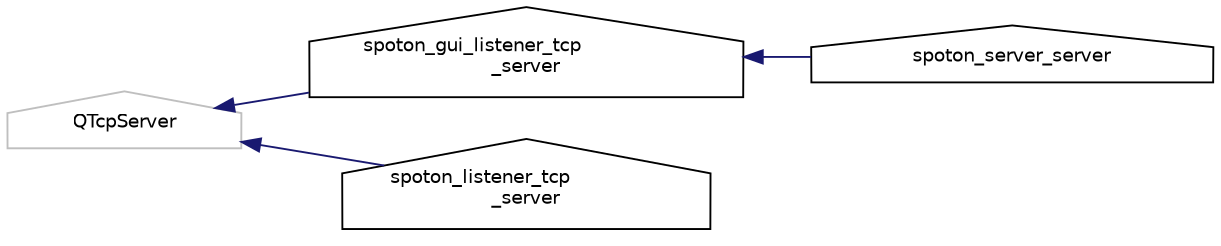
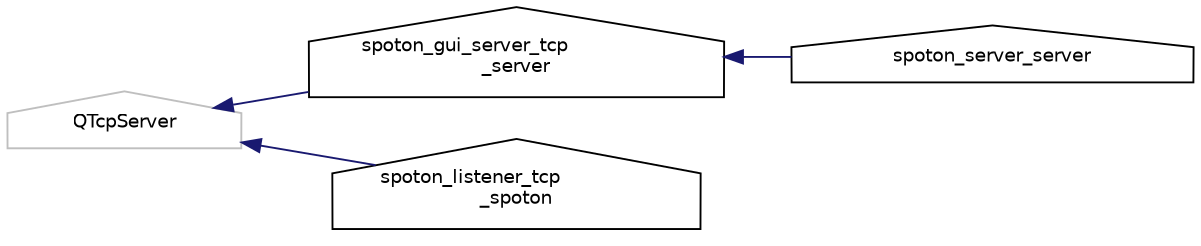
(526, 57) -> (516, 57)
(526, 189) -> (516, 189)
